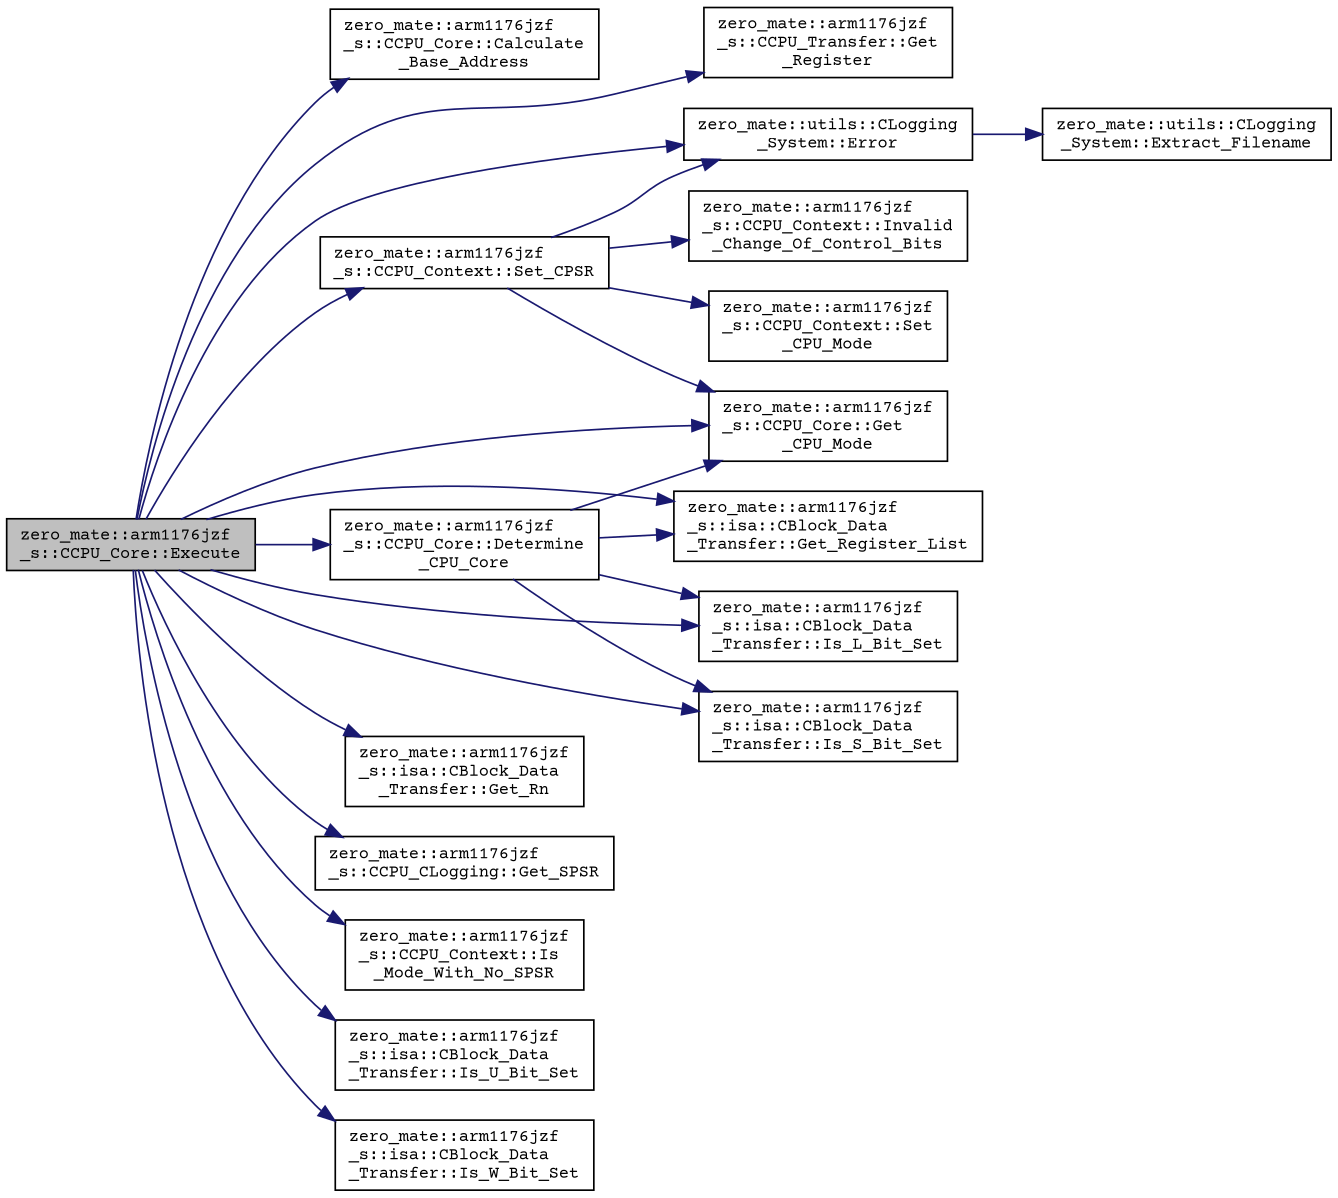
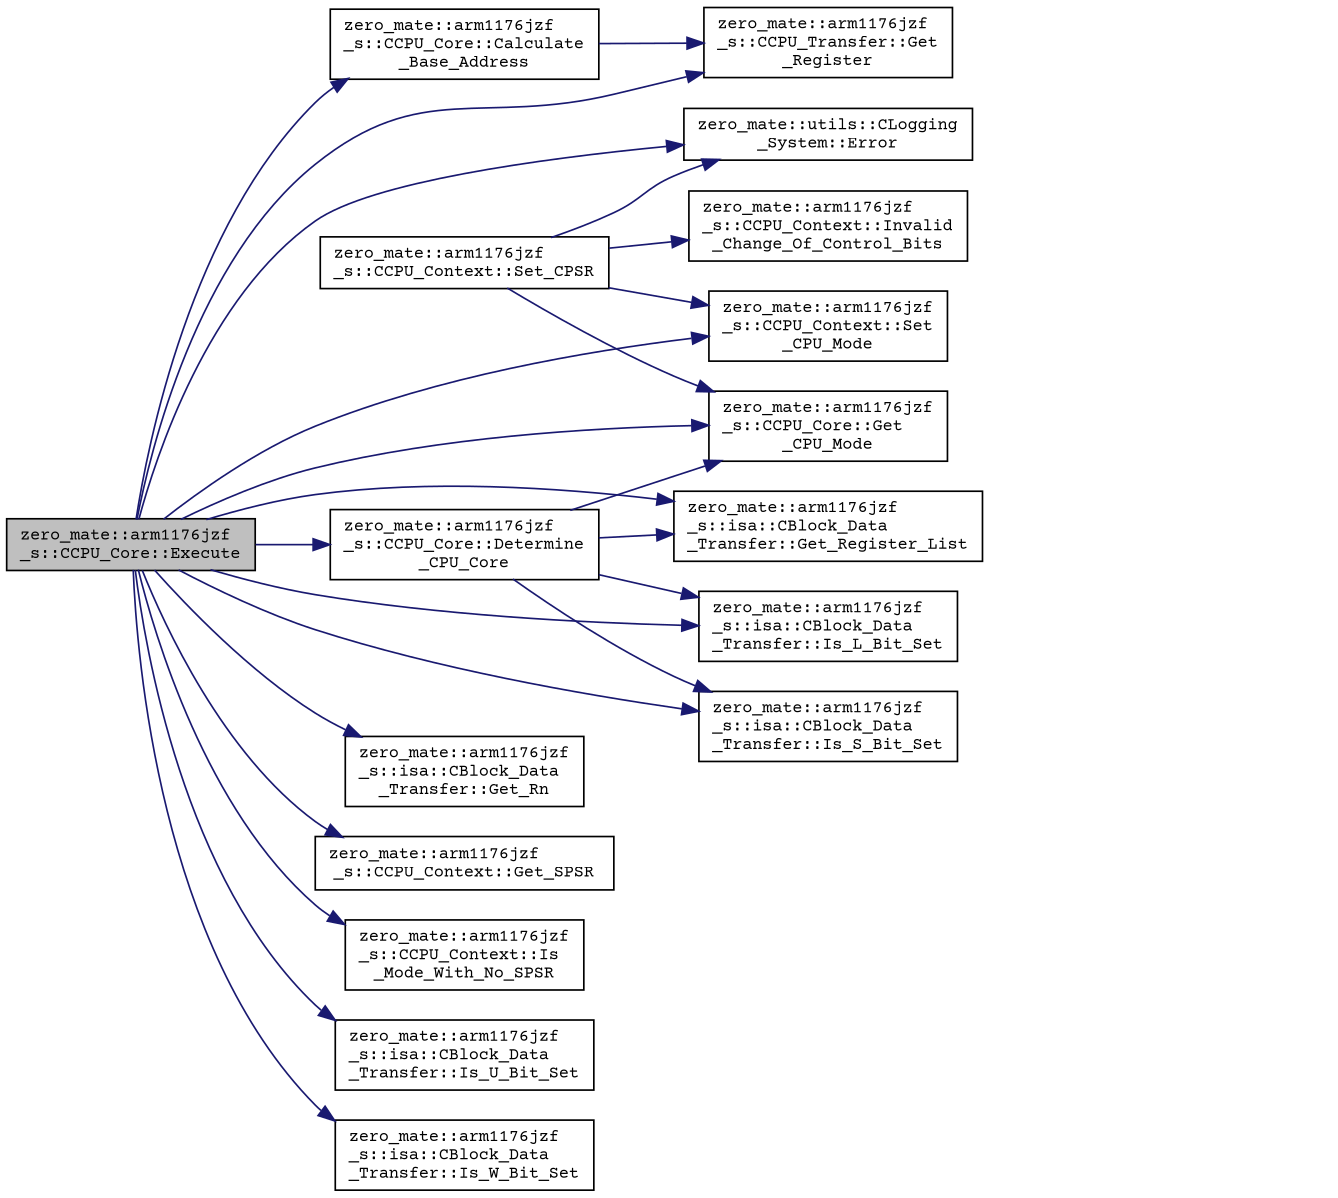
none -> (643, 43)
(1187, 134) -> none
(232, 393) -> (414, 393)
(465, 863) -> (465, 863)
